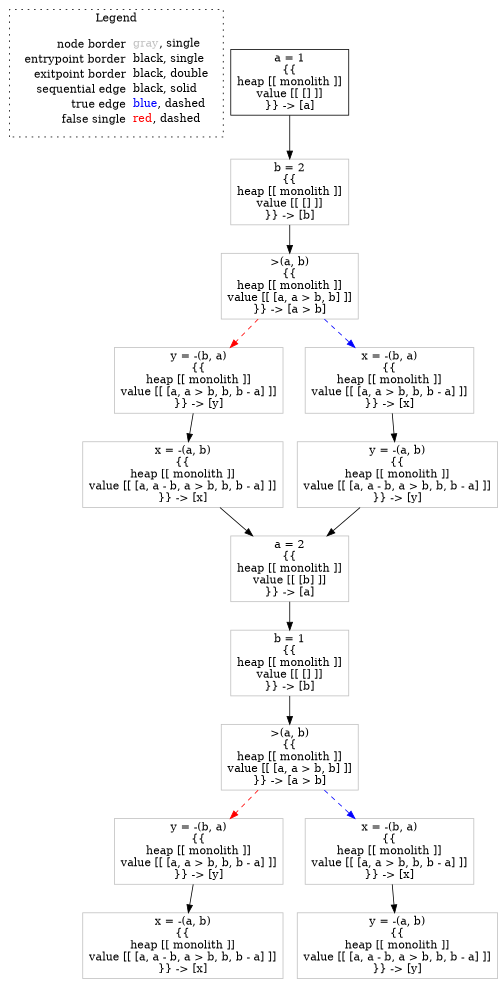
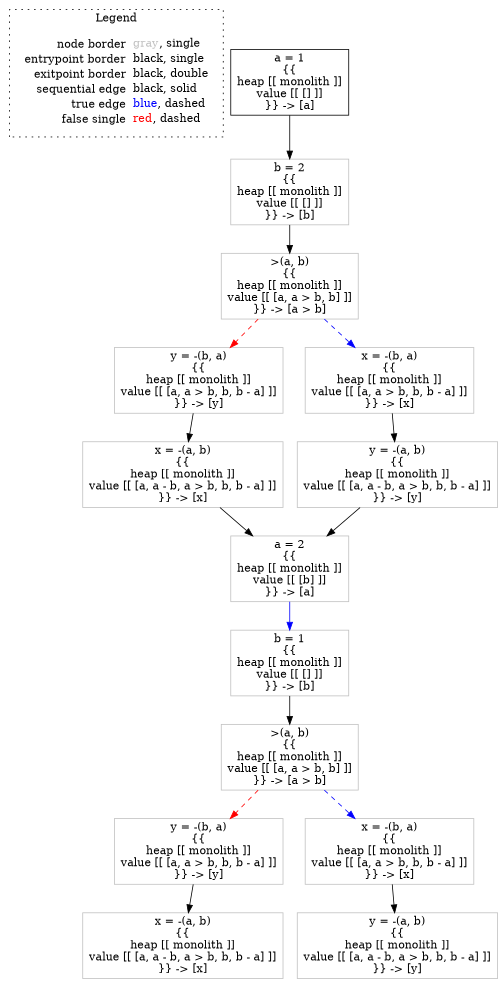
(290, 612) -> (290, 612)
